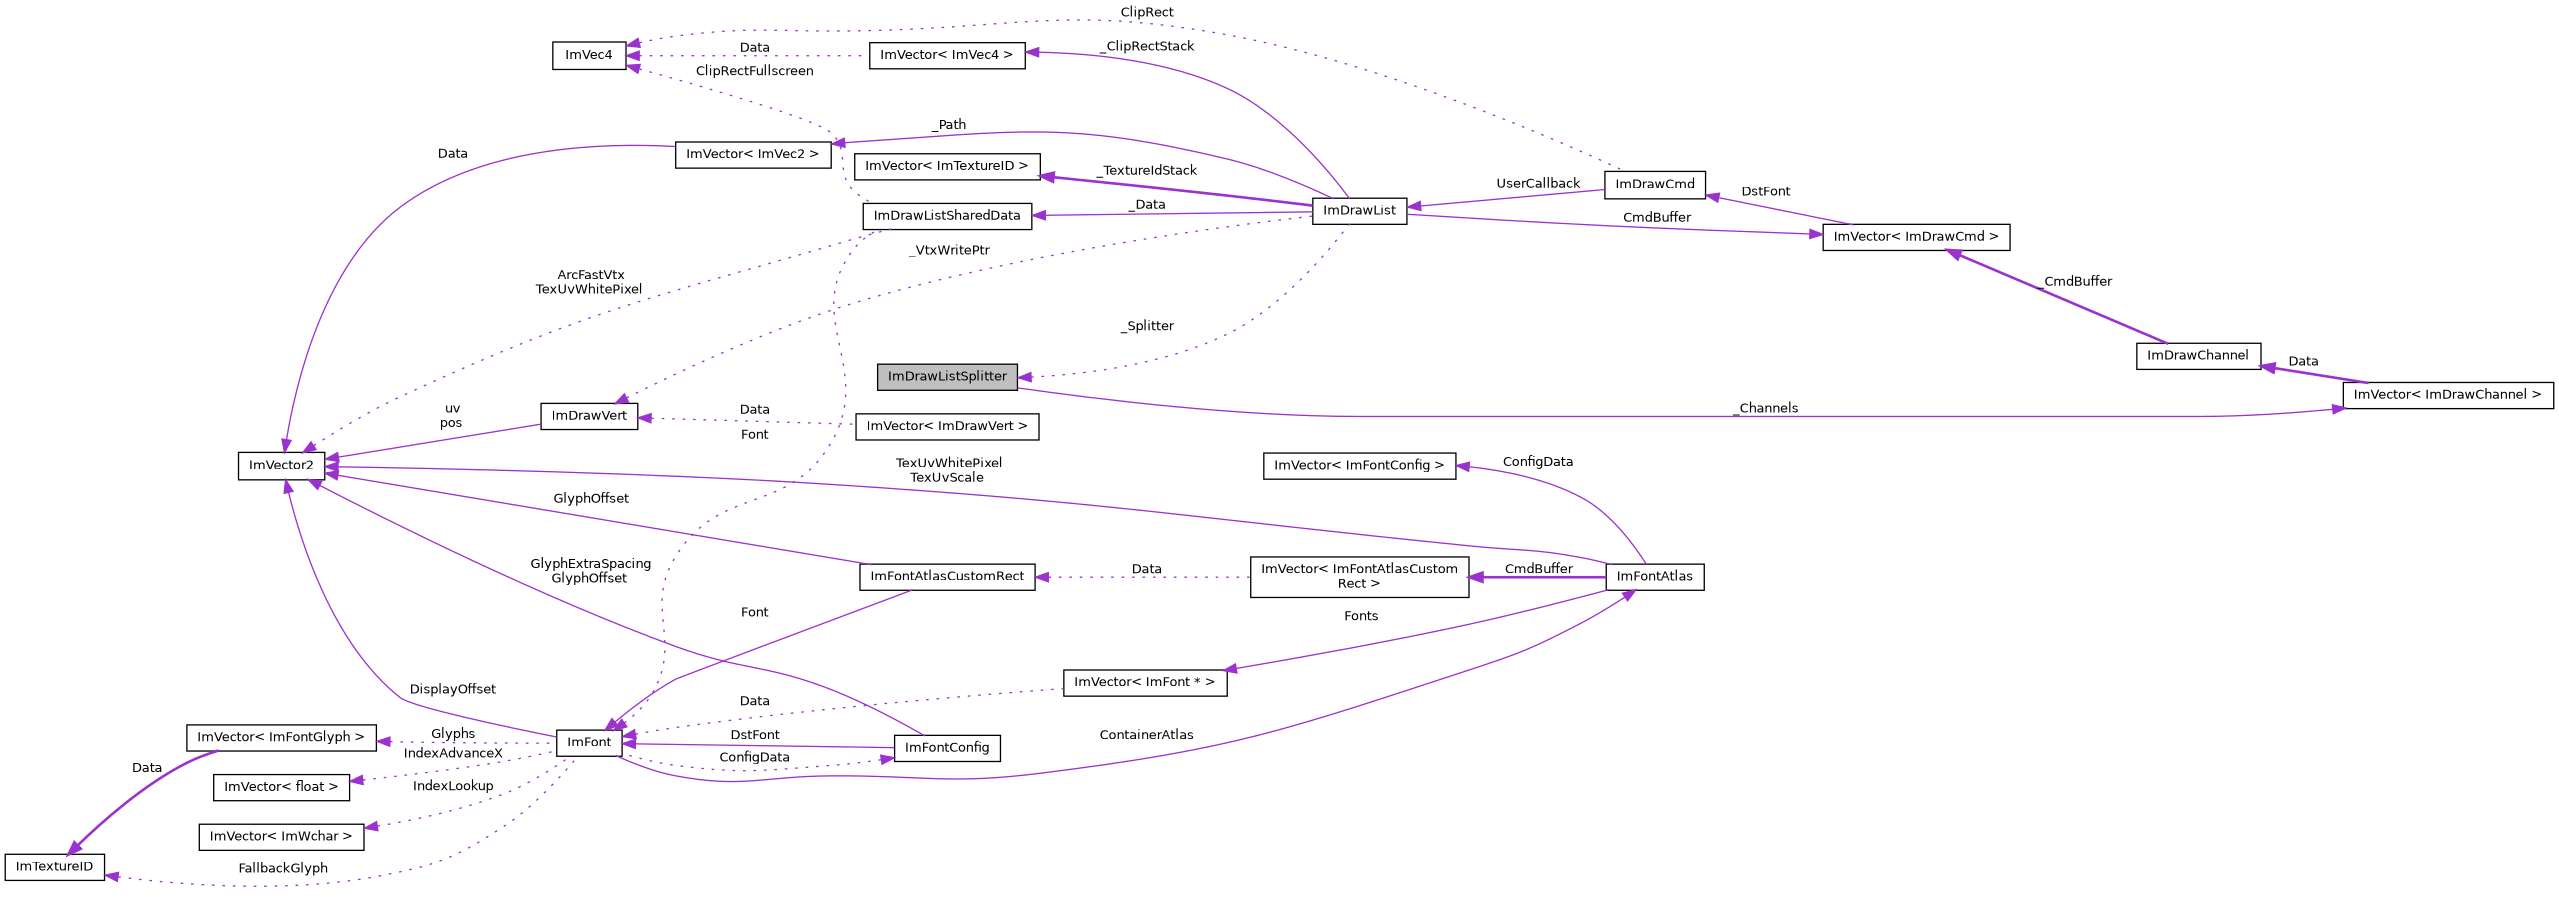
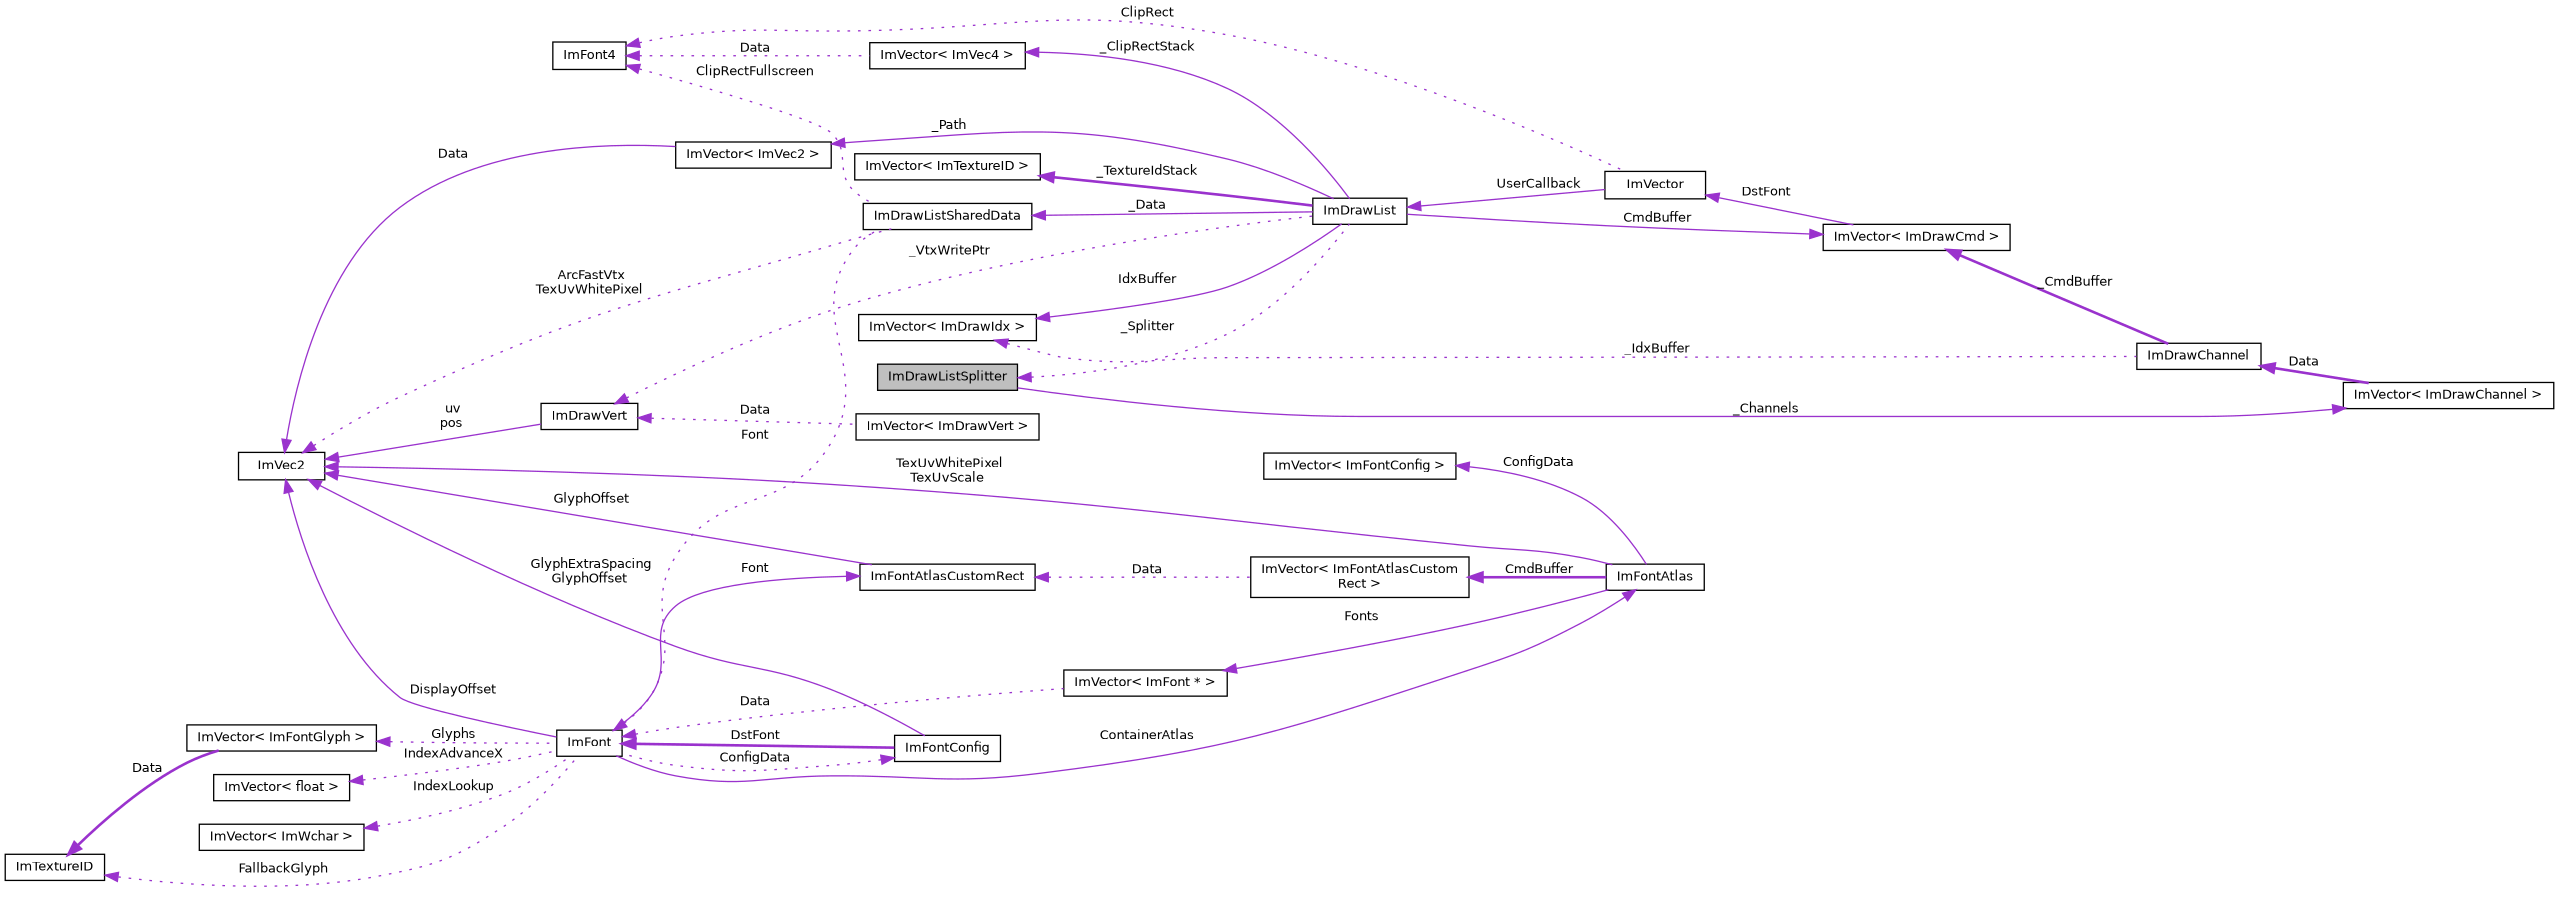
(589, 56) -> (589, 56)
(1655, 185) -> (1655, 185)
none -> (948, 328)
(282, 466) -> (282, 466)
(760, 647) -> (687, 599)
(765, 746) -> (765, 746)
